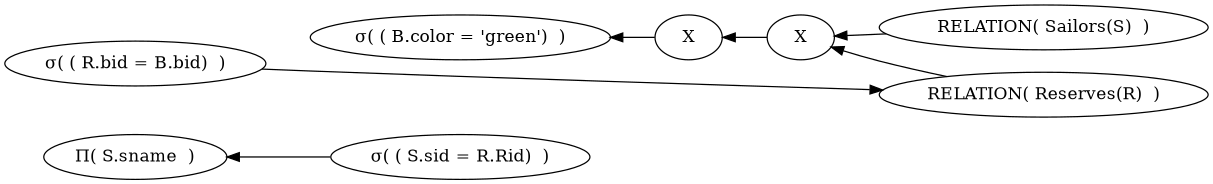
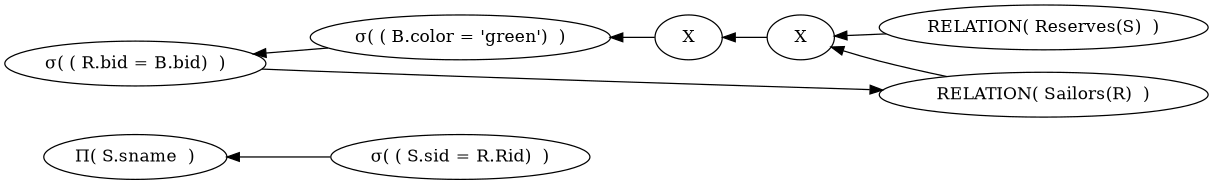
(1044, 27) -> (1044, 27)
none -> (297, 51)
(1044, 95) -> (1044, 95)
